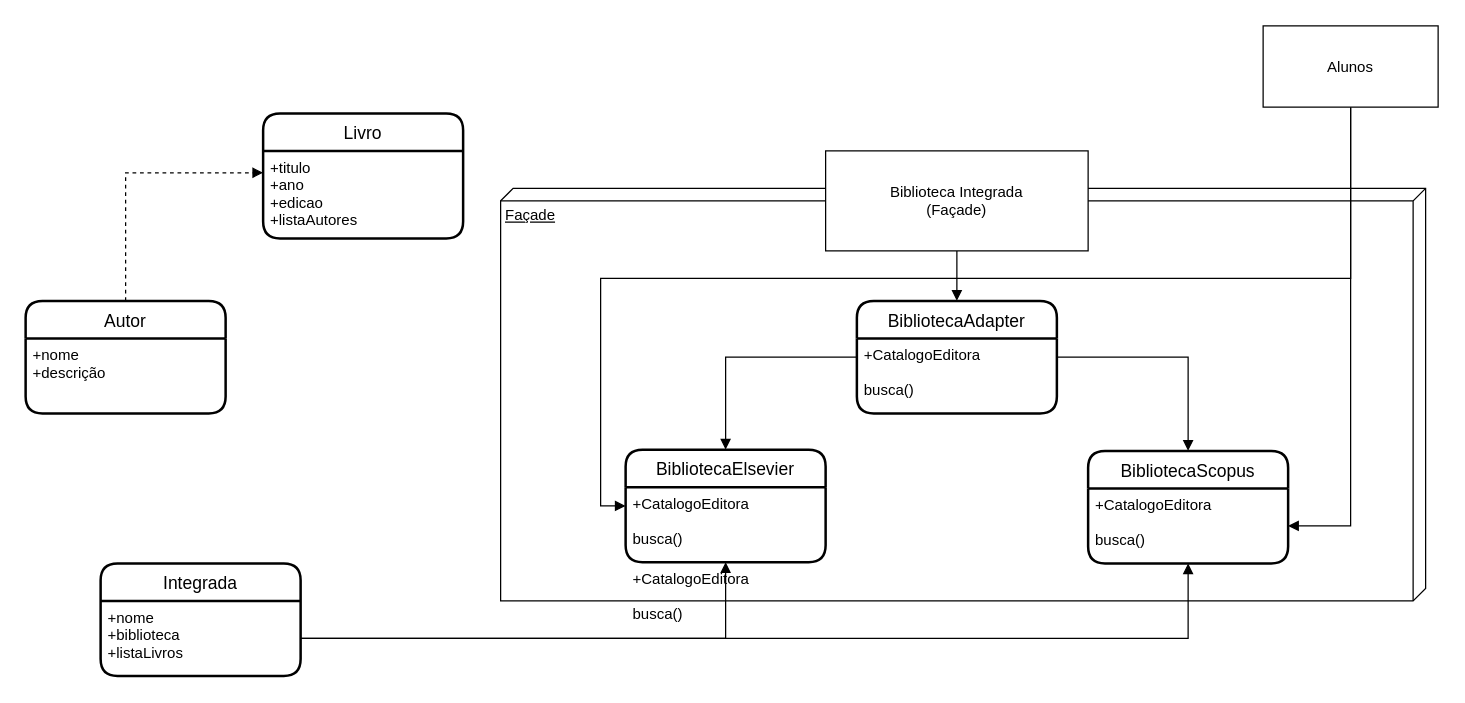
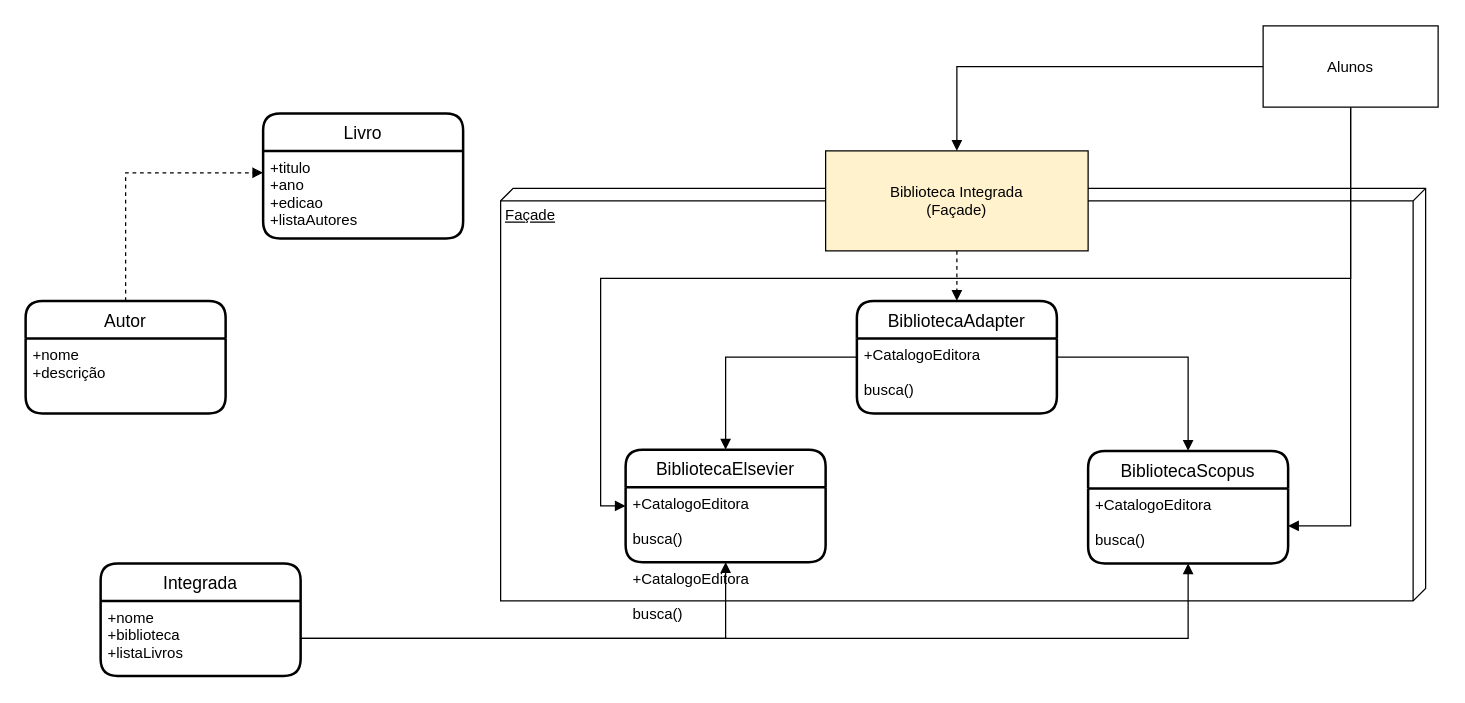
none -> (1073, 66)
(957, 201) -> (957, 201)
(957, 271) -> (957, 271)
